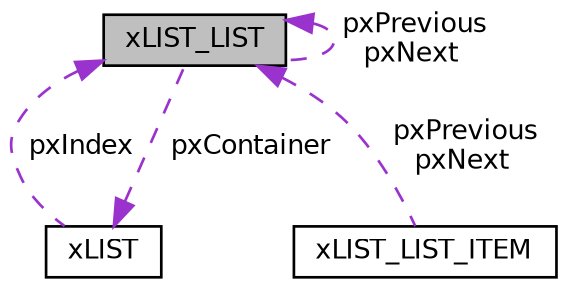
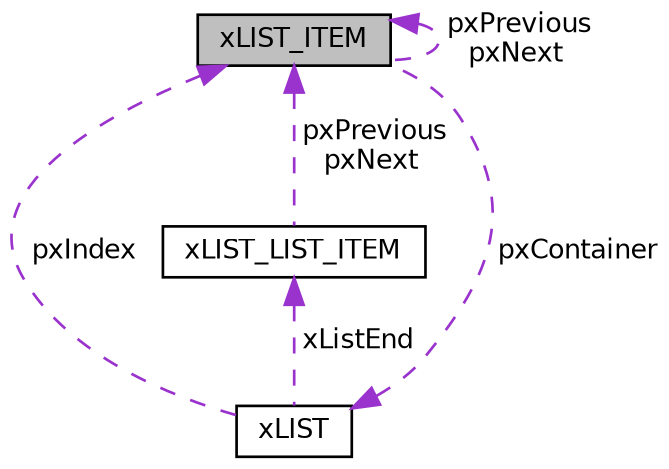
(195, 40) -> (294, 40)
none -> (294, 355)
